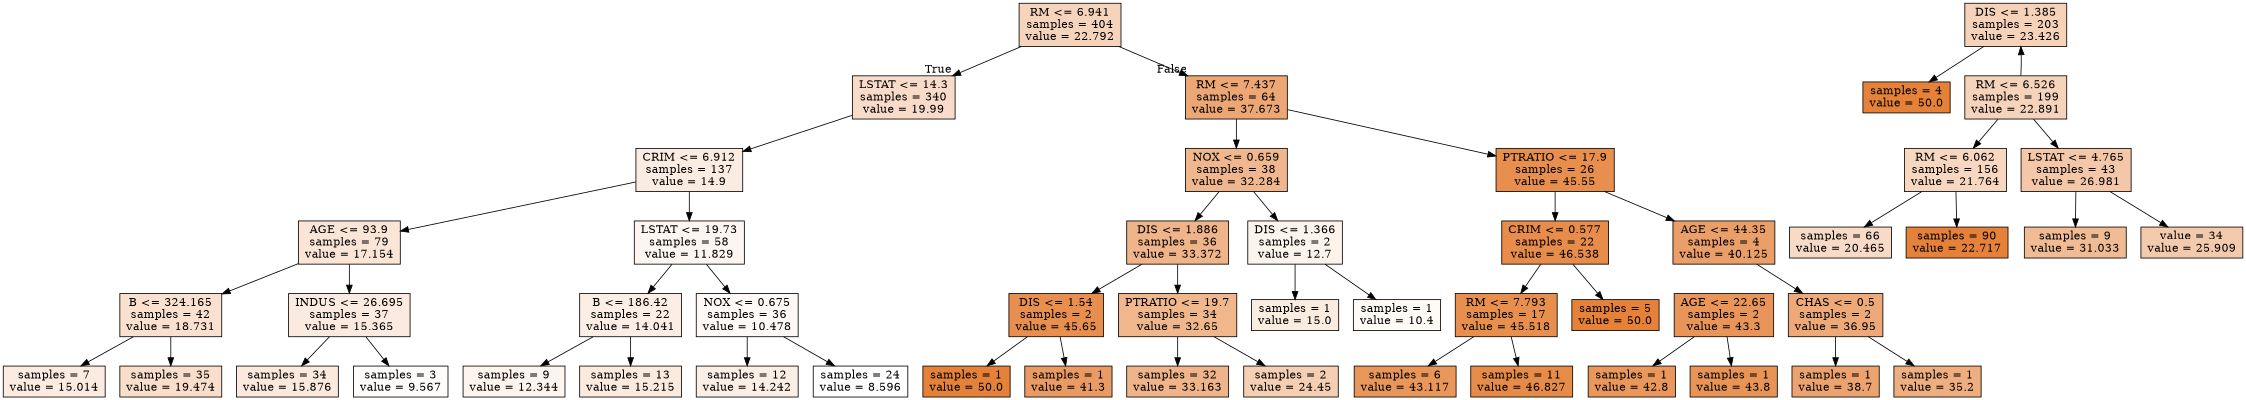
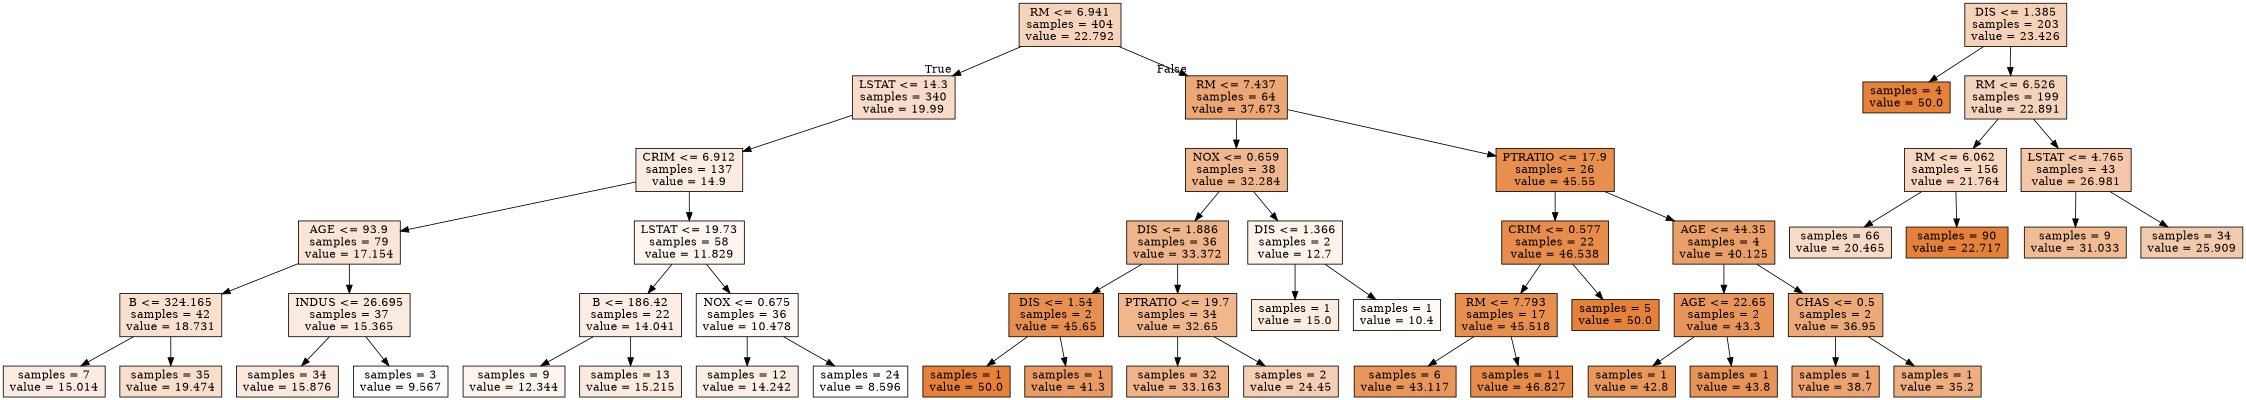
(2021, 65) -> (2010, 57)
(2192, 243) -> (2192, 243)
none -> (1724, 275)
